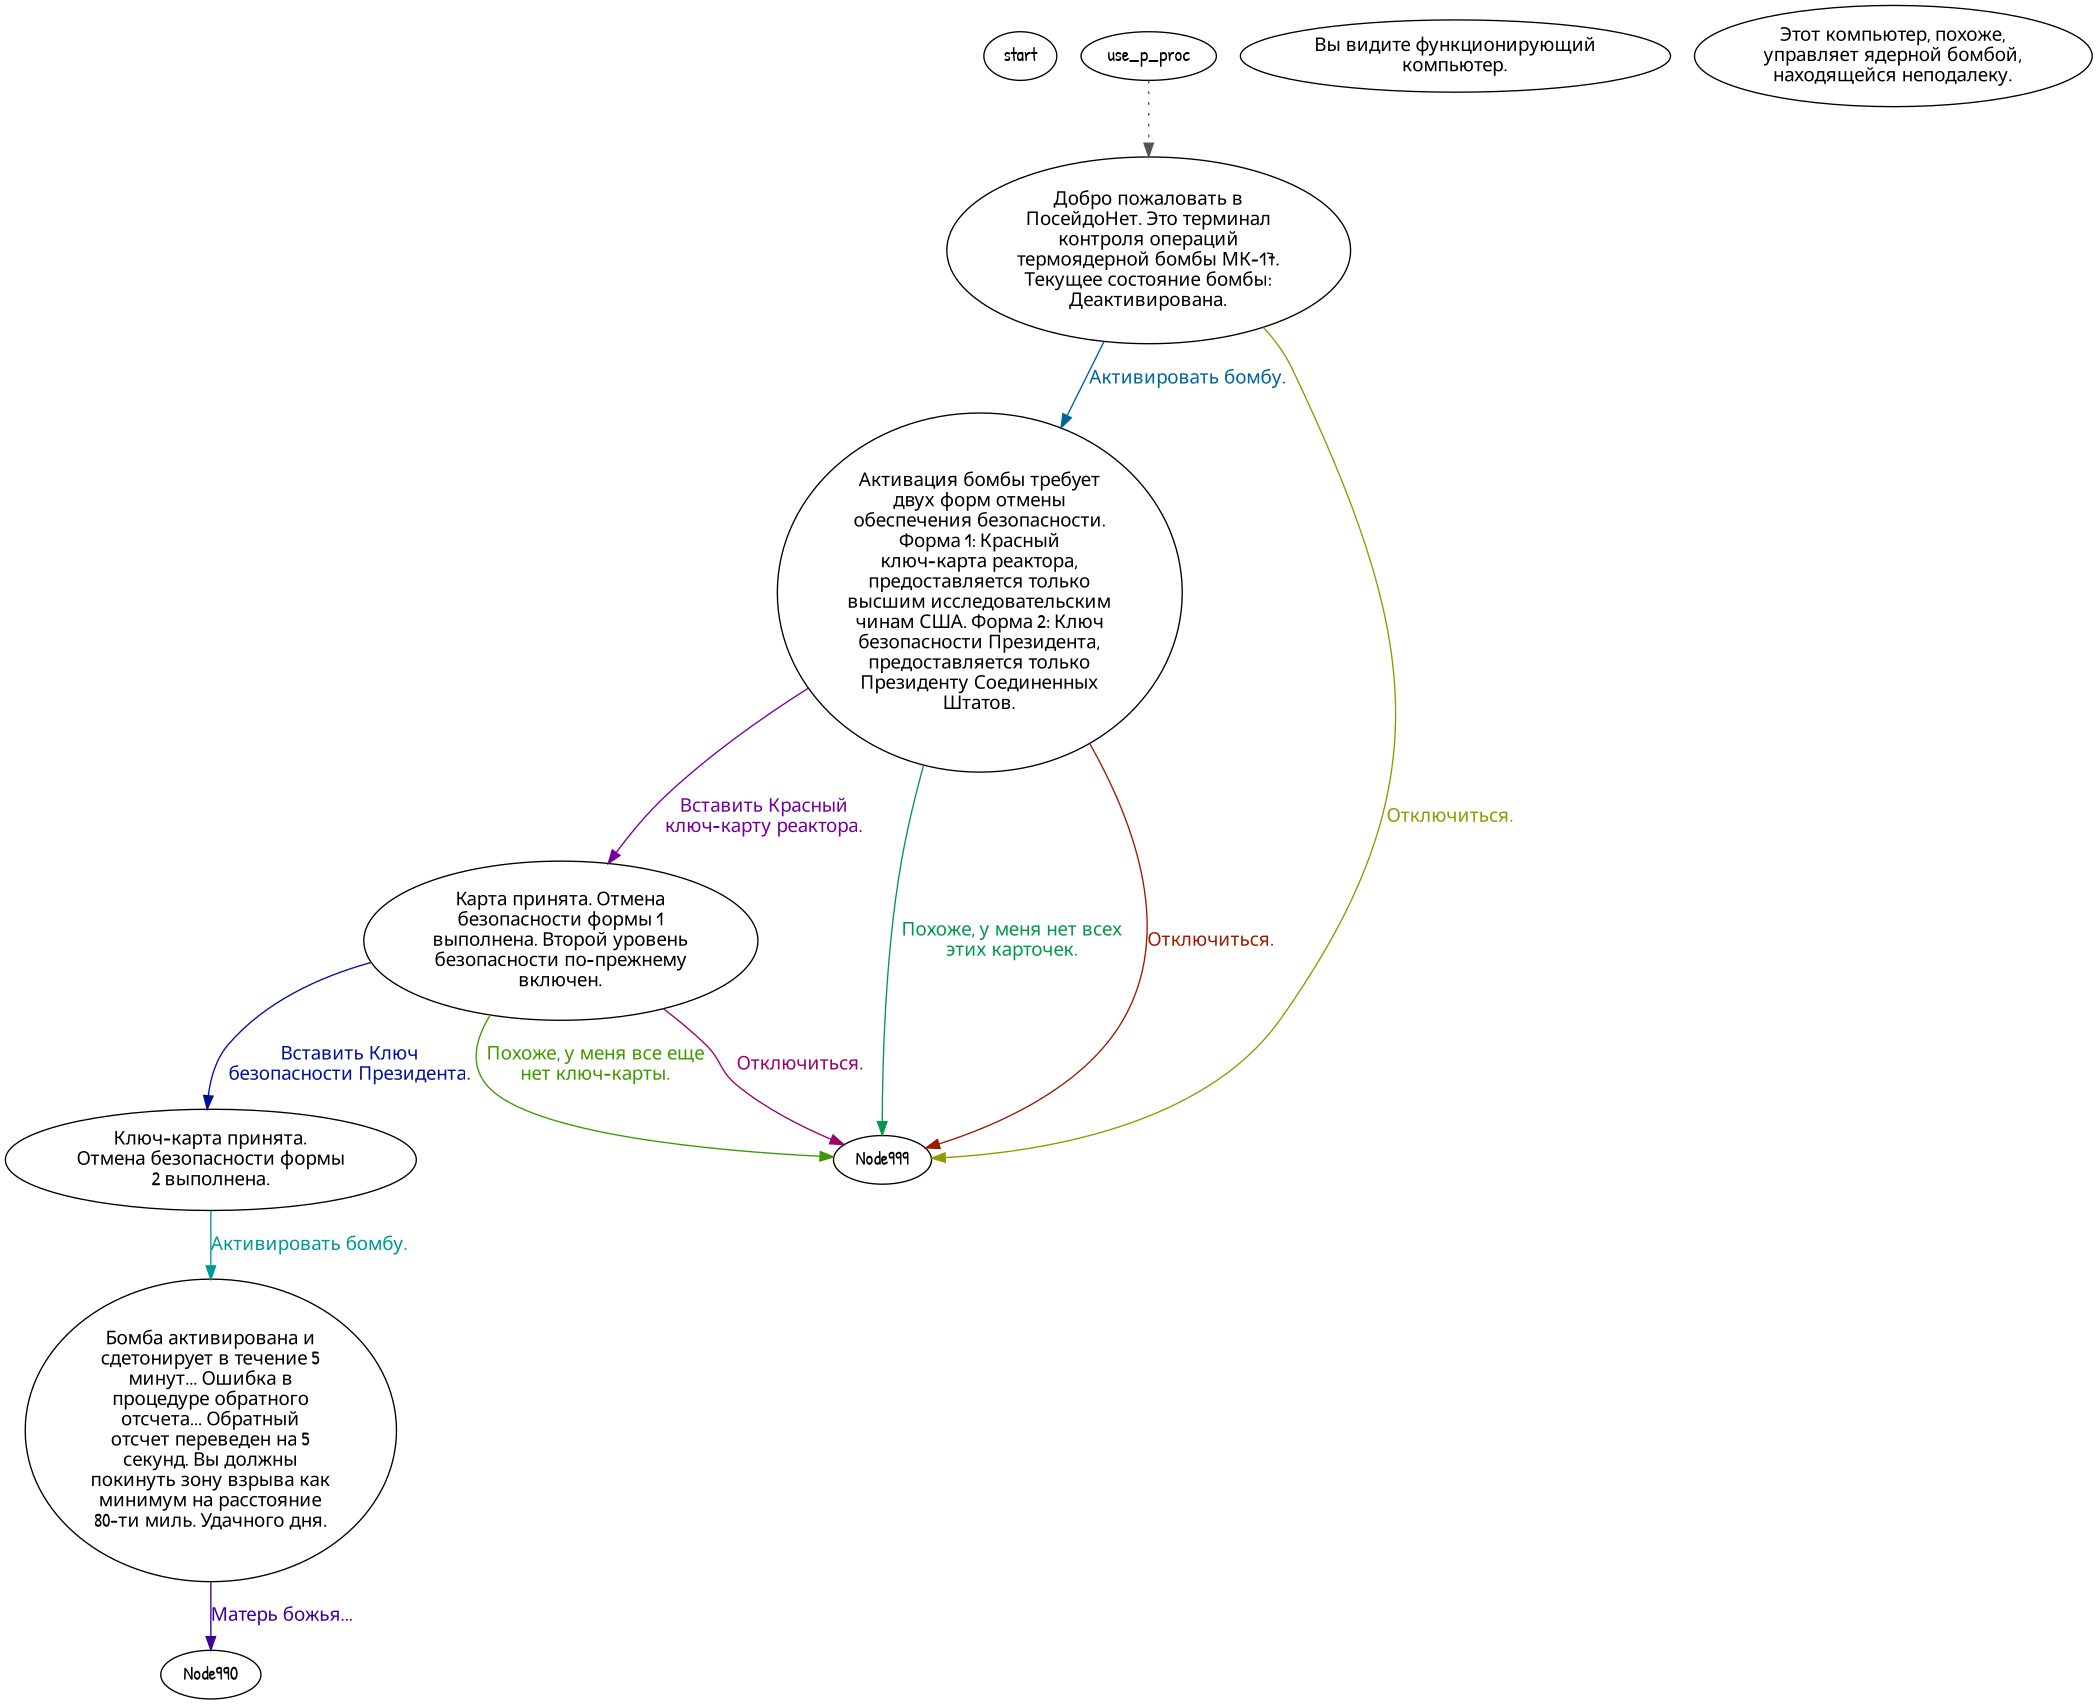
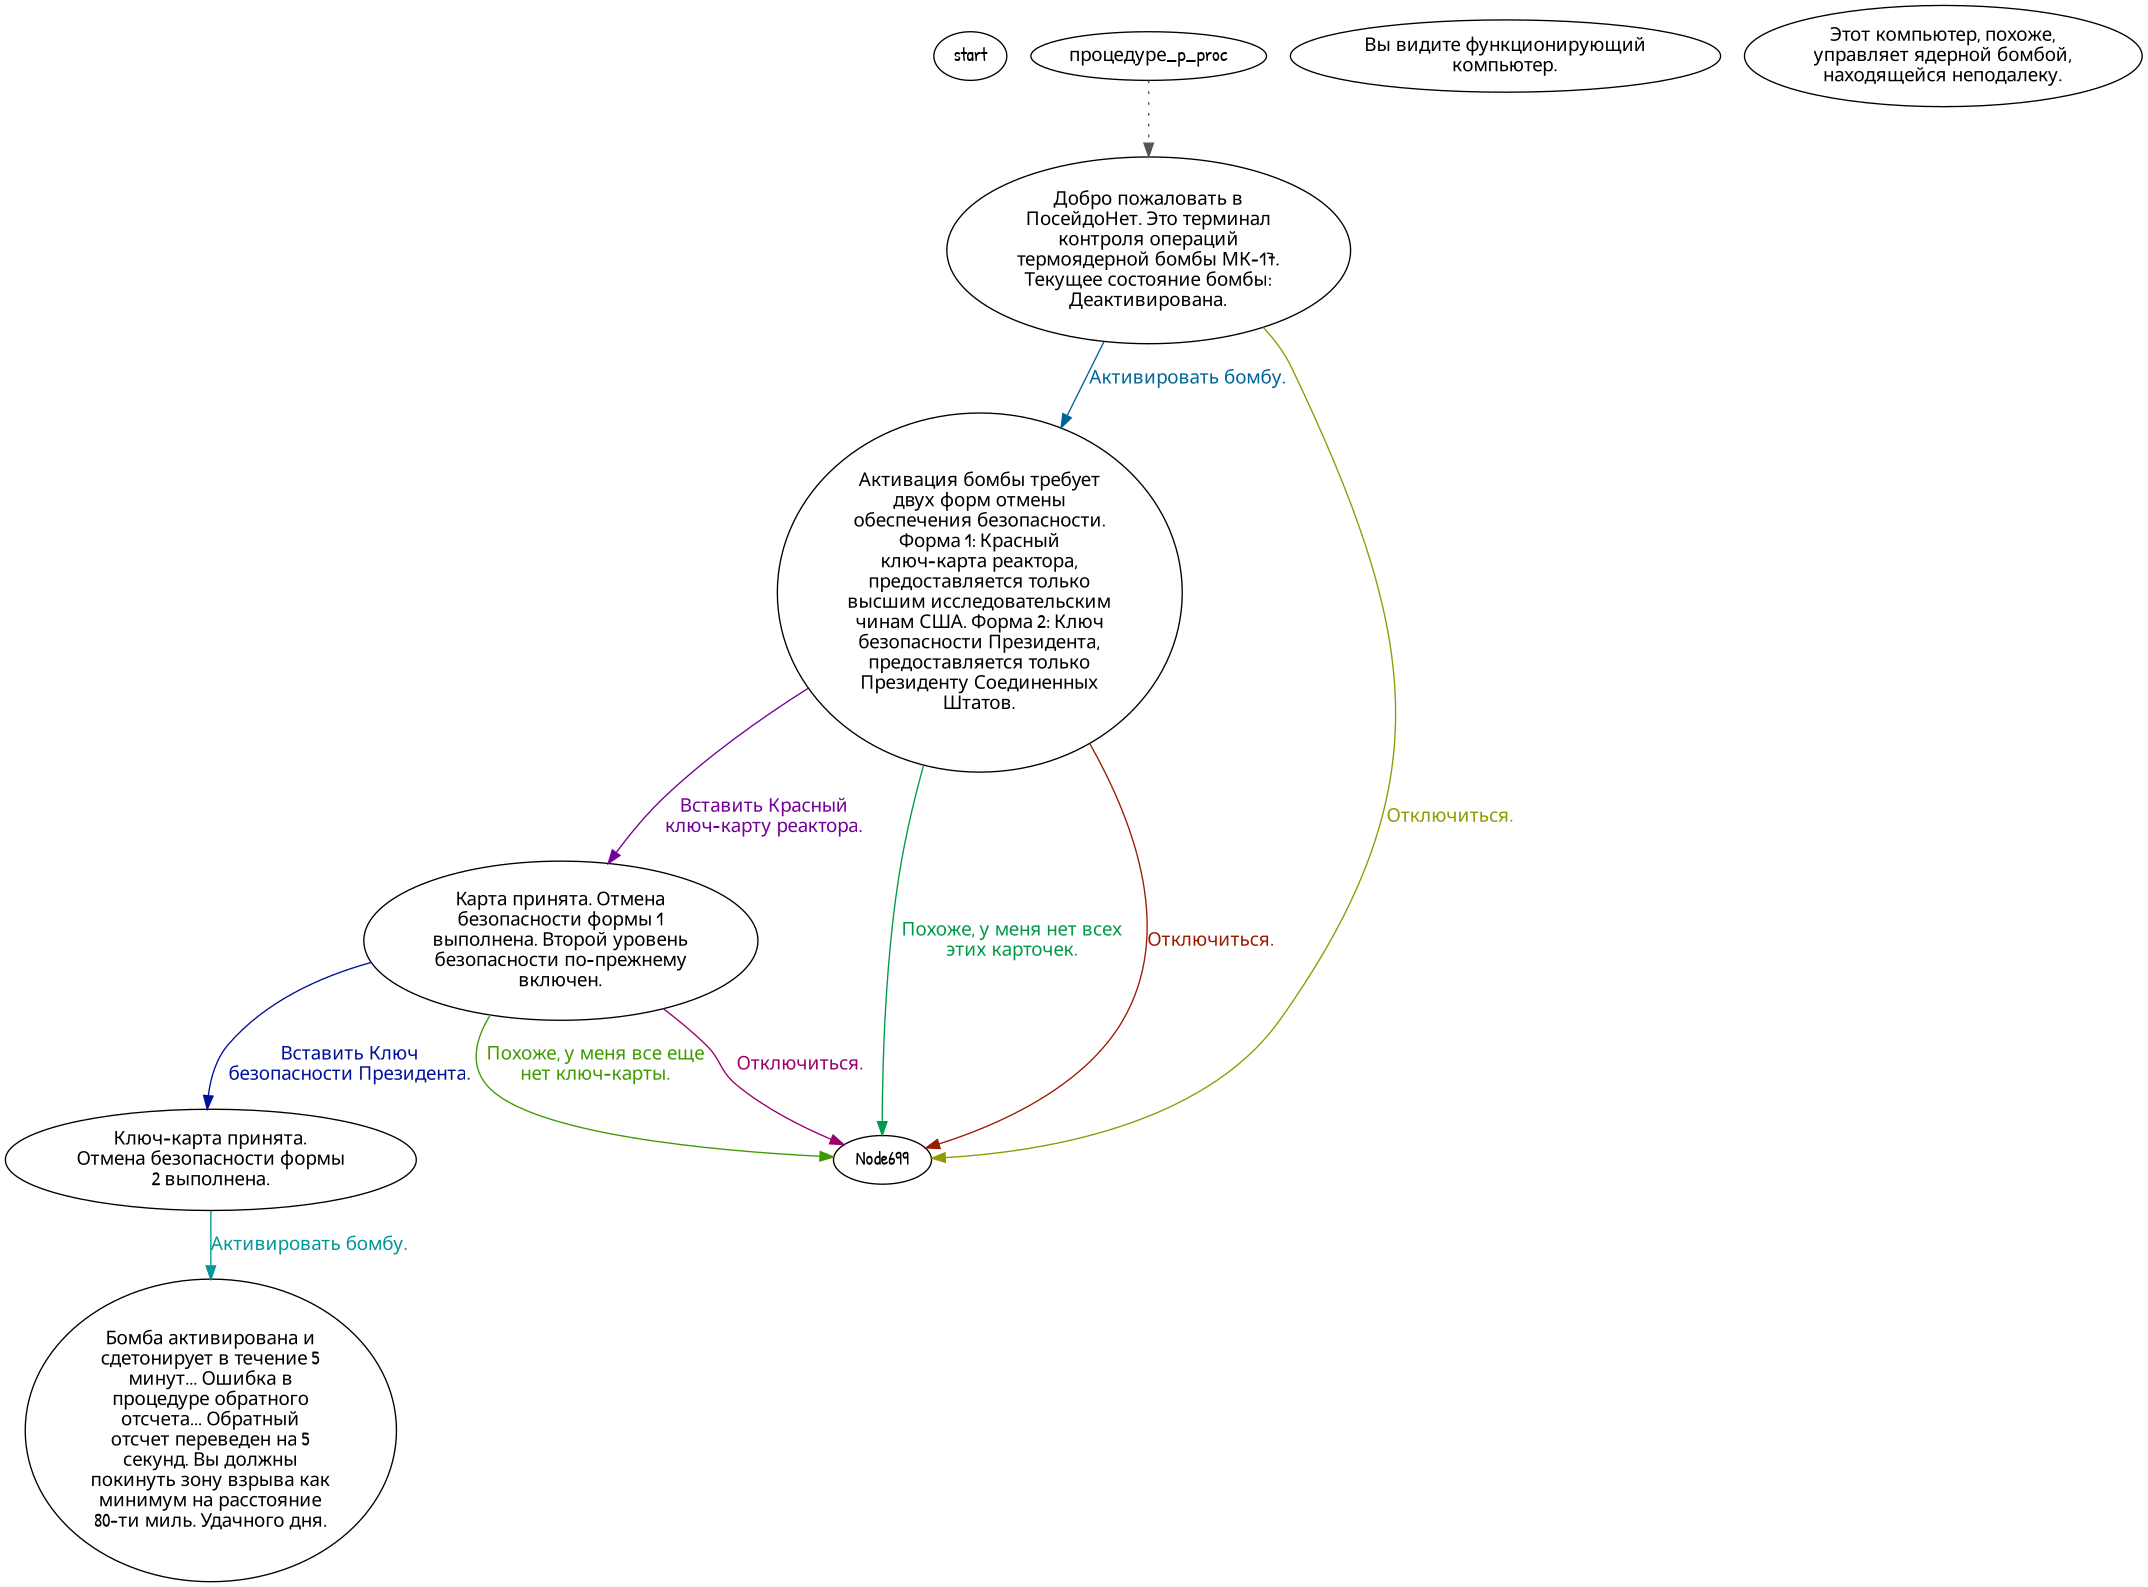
(1149, 56) -> (1149, 56)
(882, 1160) -> (882, 1160)
(211, 1675) -> none
